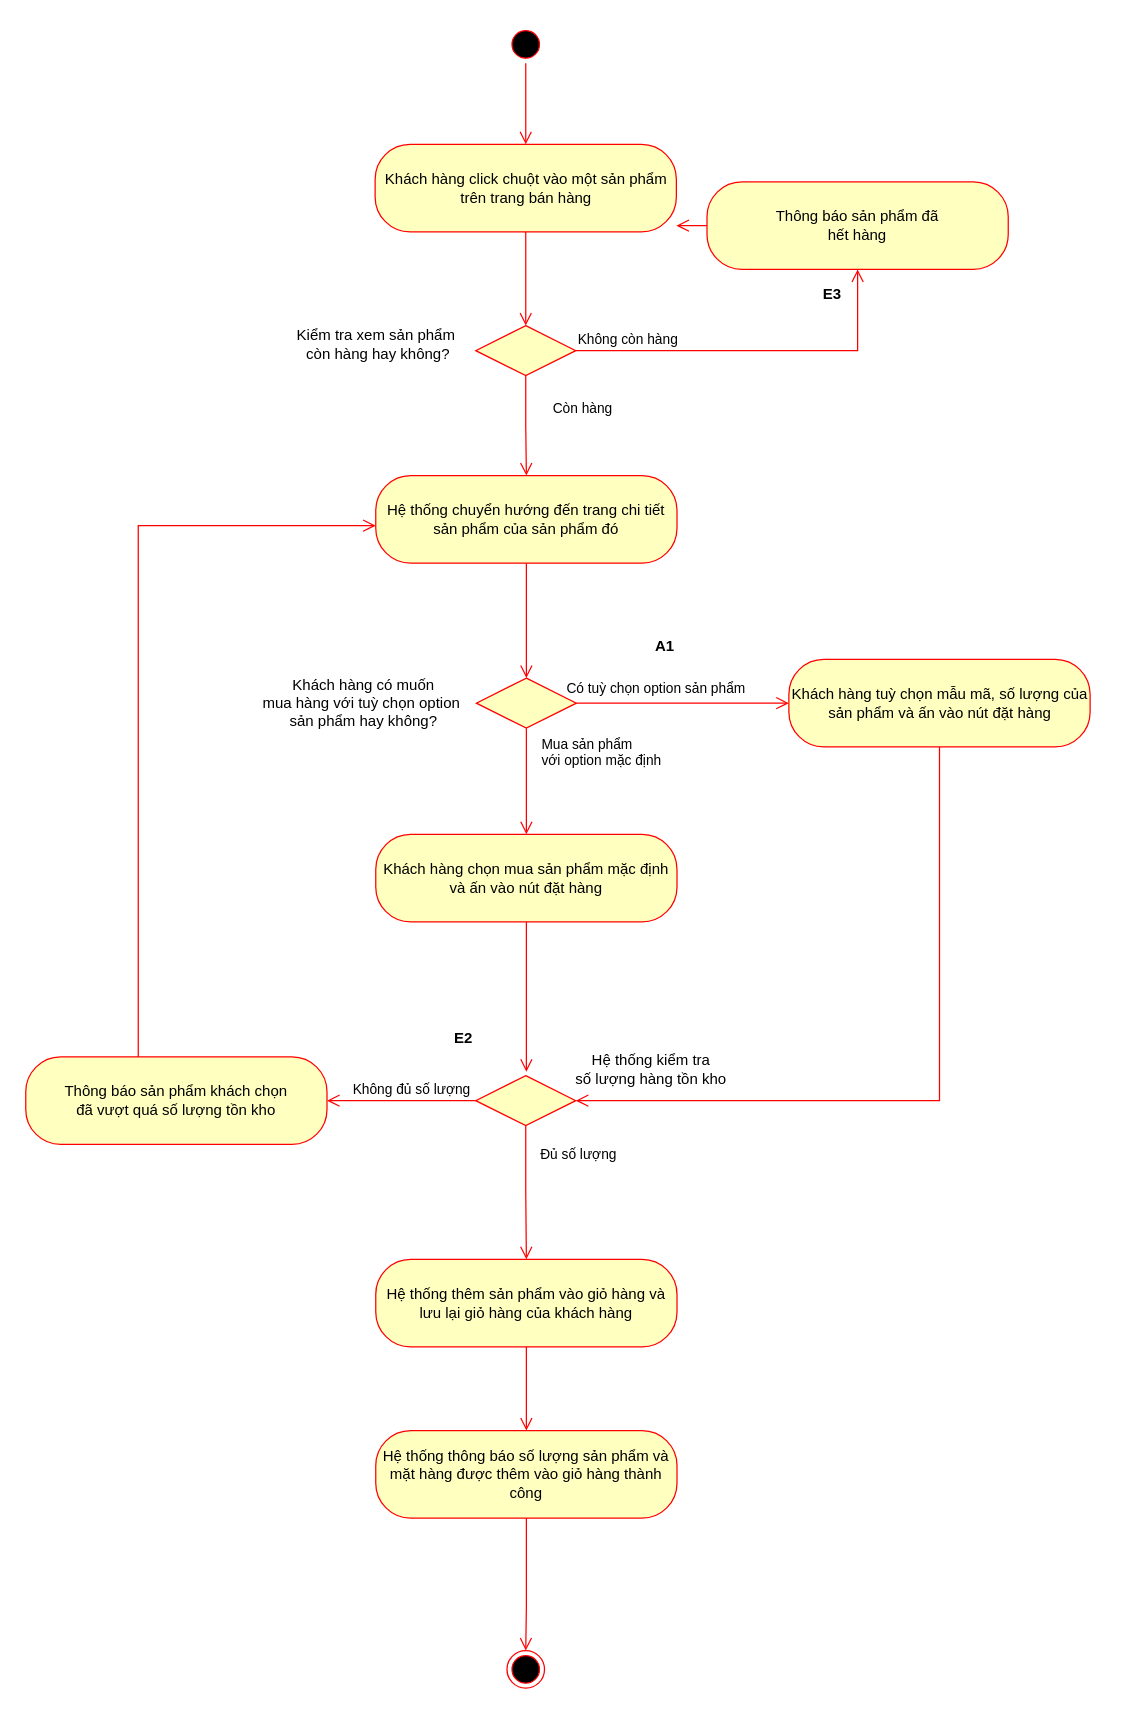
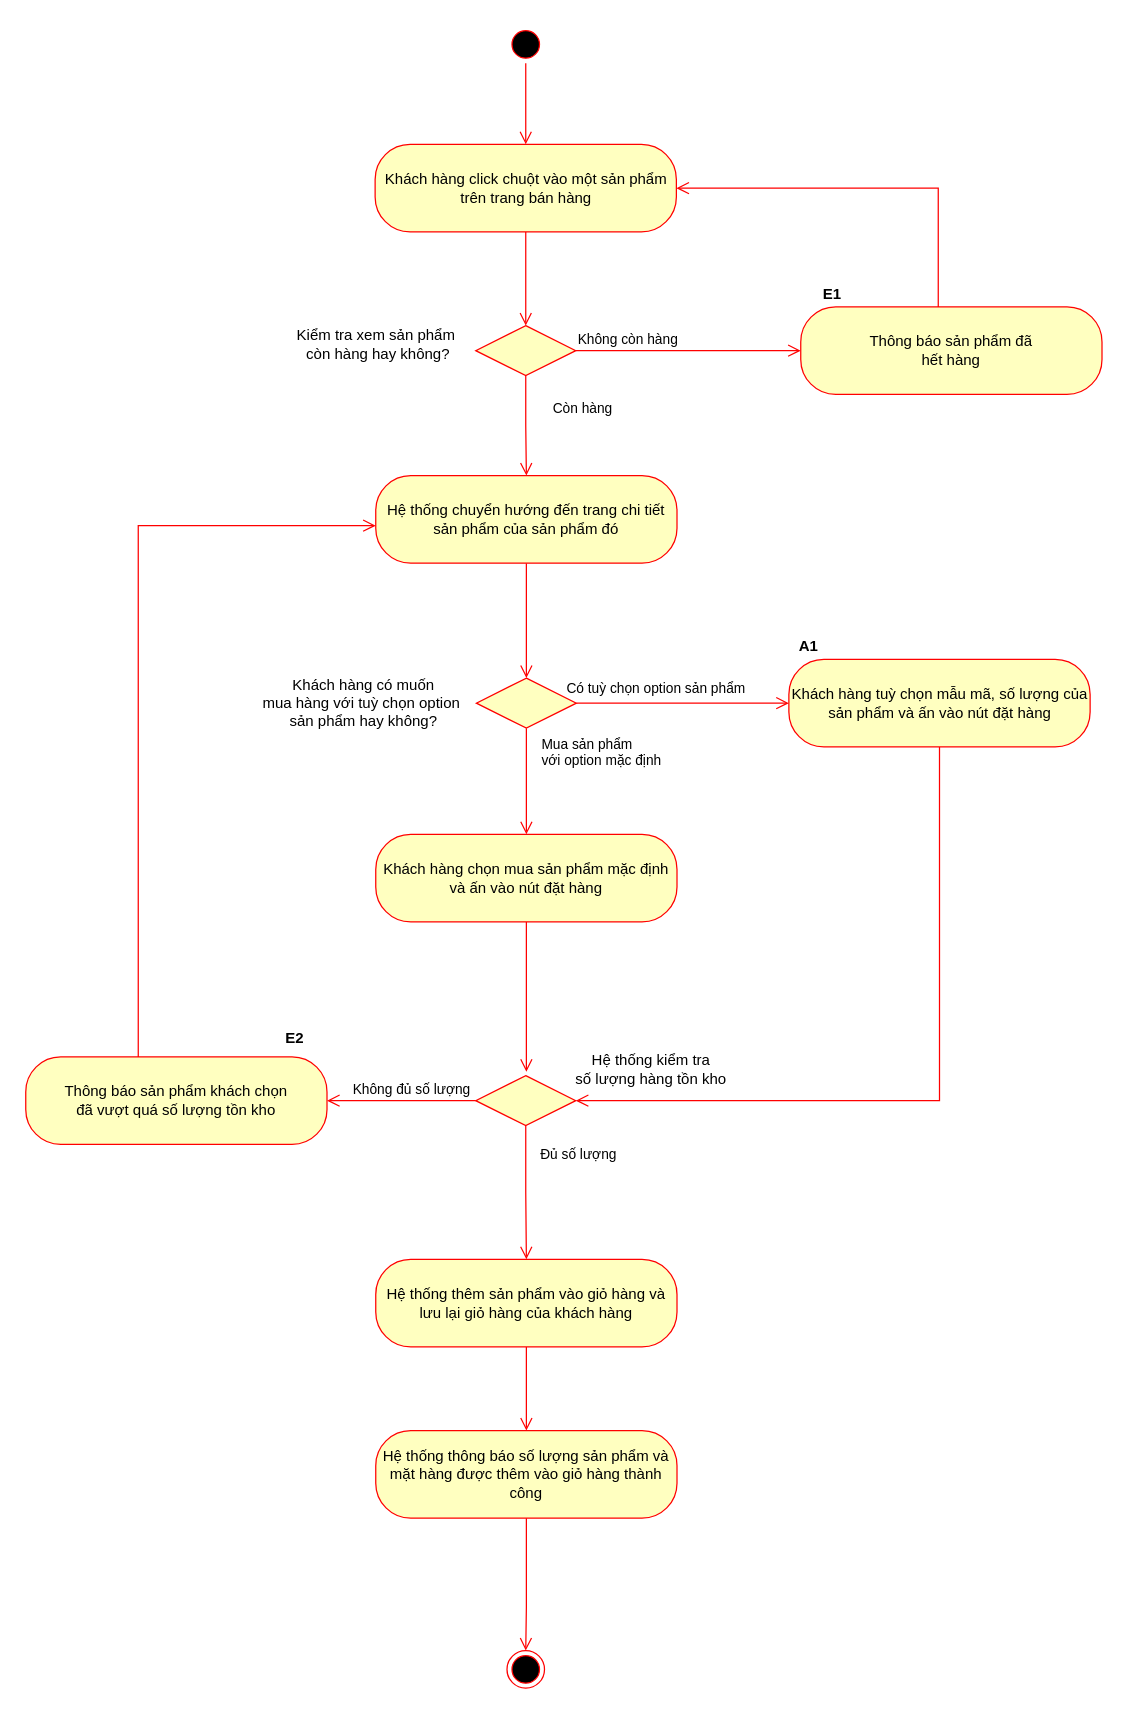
(858, 226) -> (951, 351)
(833, 294) -> (833, 294)
(664, 647) -> (808, 647)
(463, 1038) -> (294, 1038)
